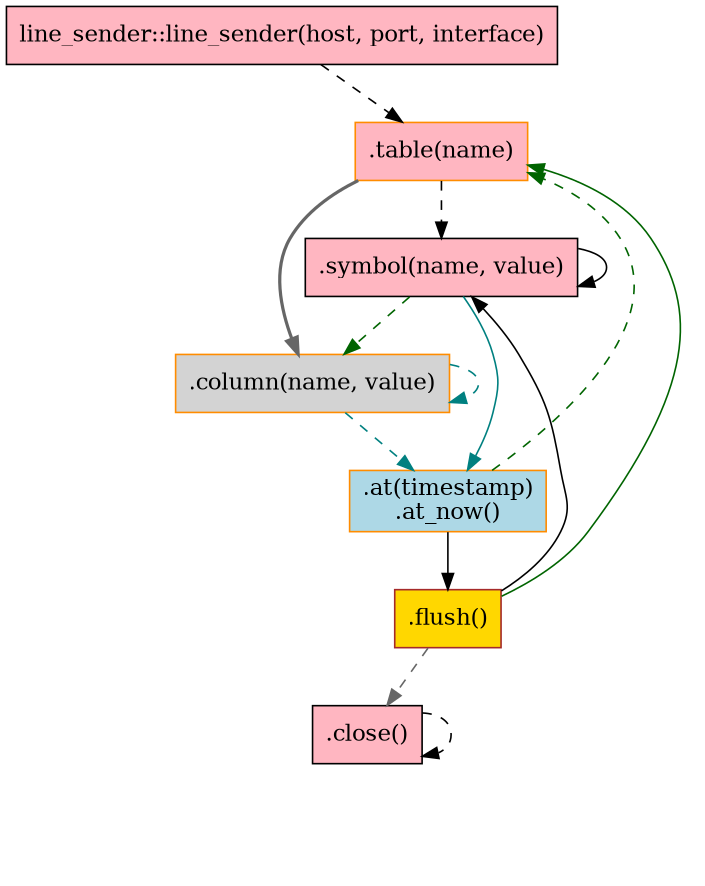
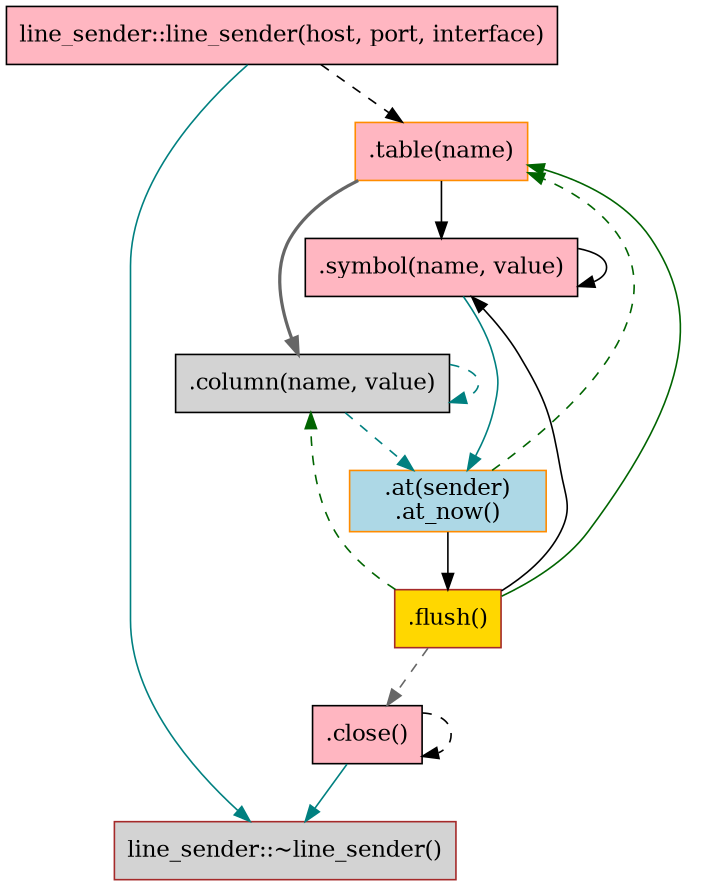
(441, 202) -> (441, 202)
(383, 320) -> (330, 522)
(313, 383) -> (313, 383)
(448, 501) -> (448, 501)
none -> (285, 851)
